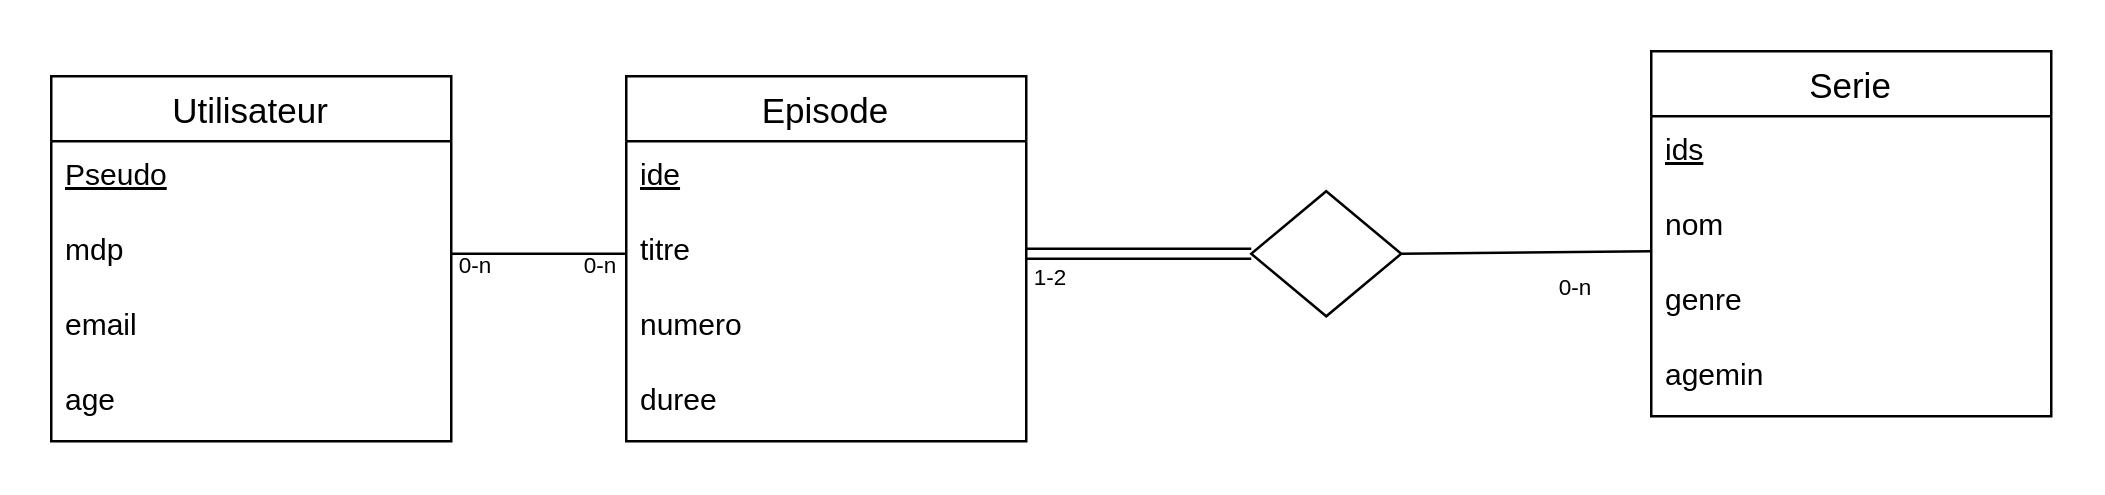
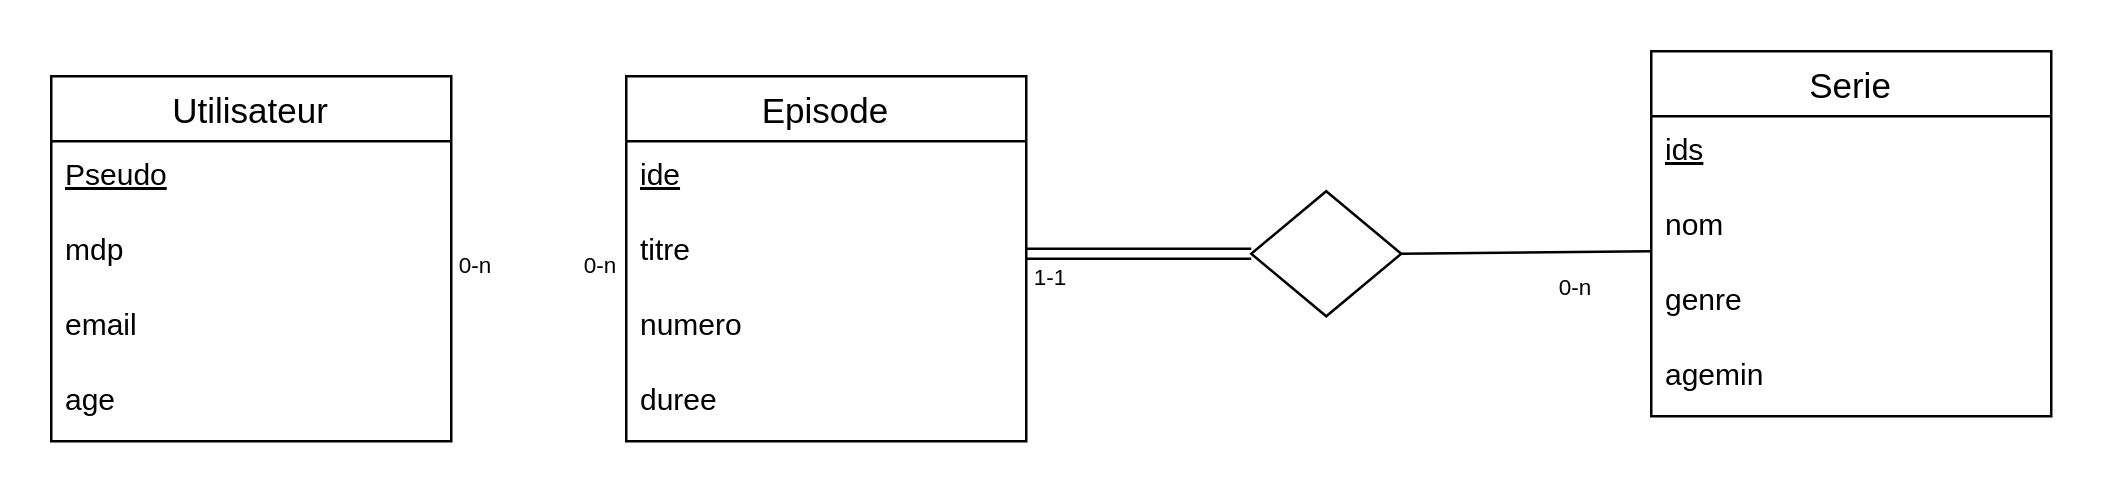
(538, 254) -> none
(1051, 279) -> (1051, 279)
